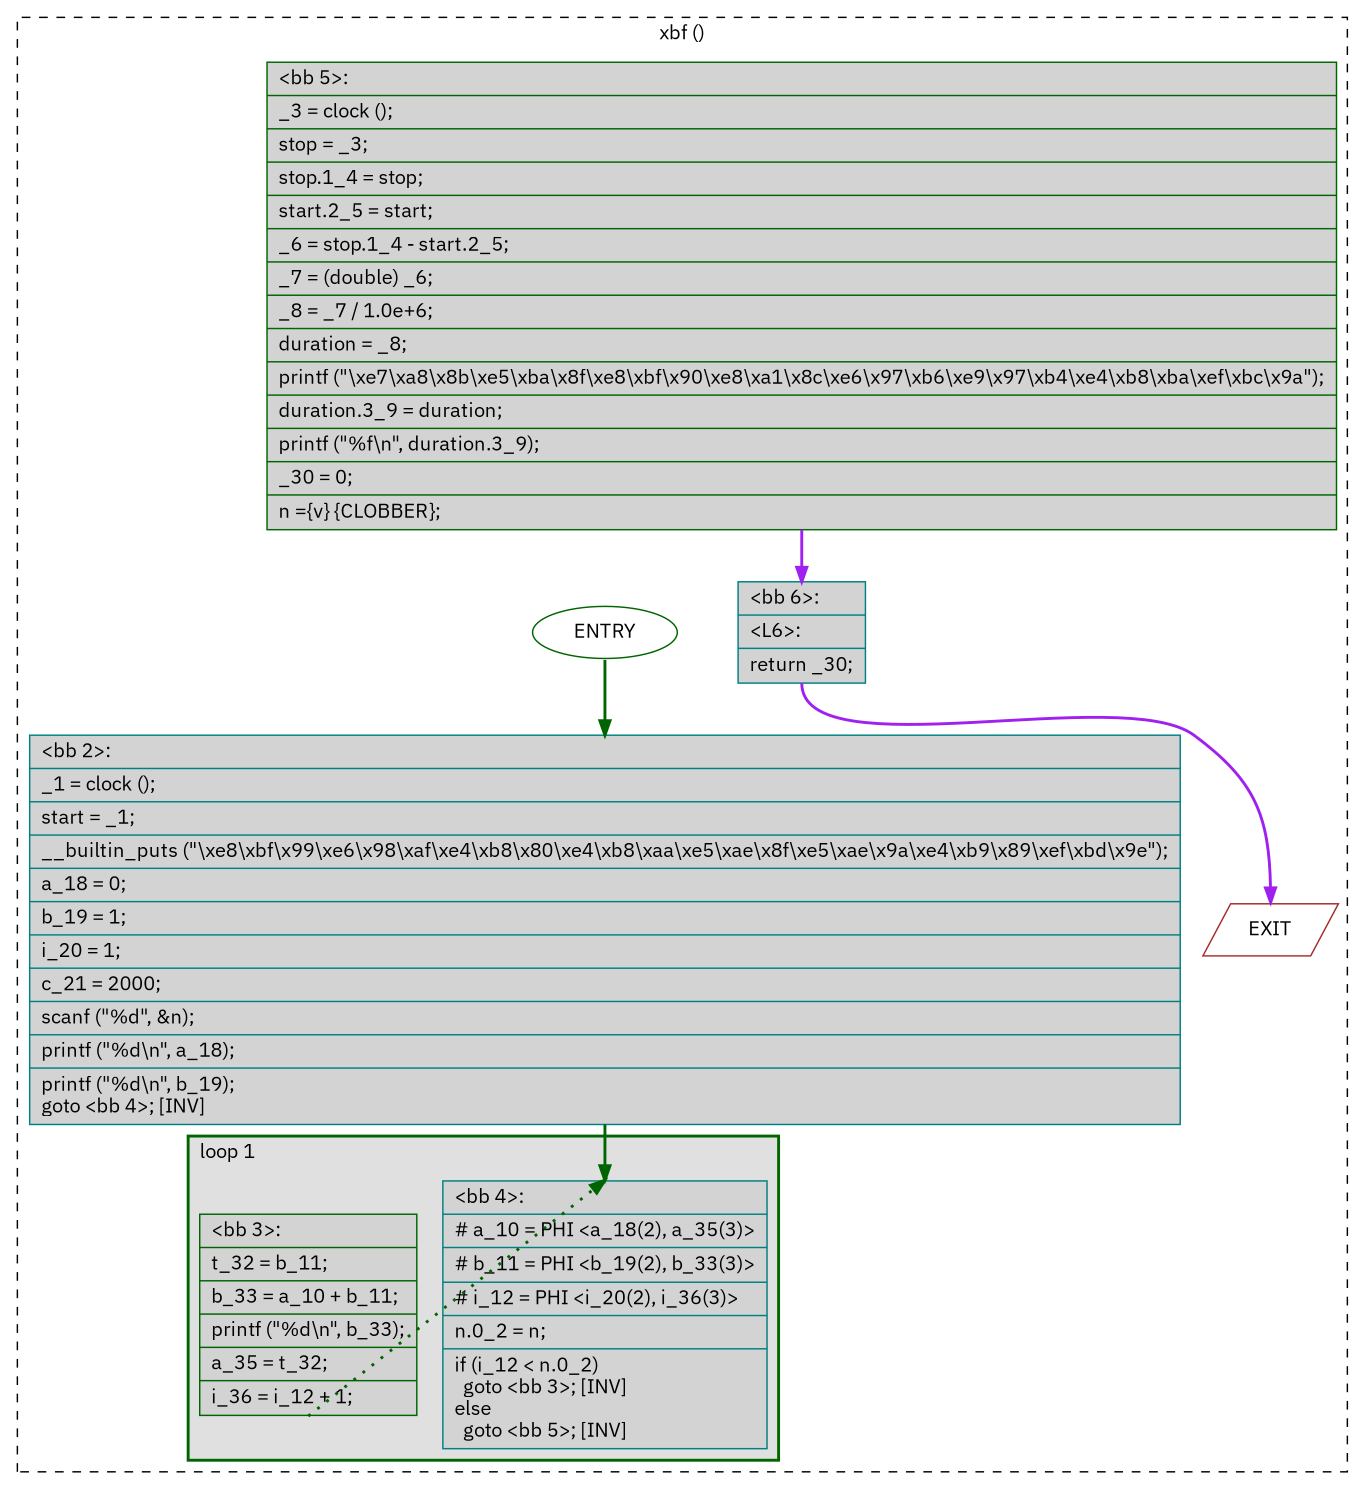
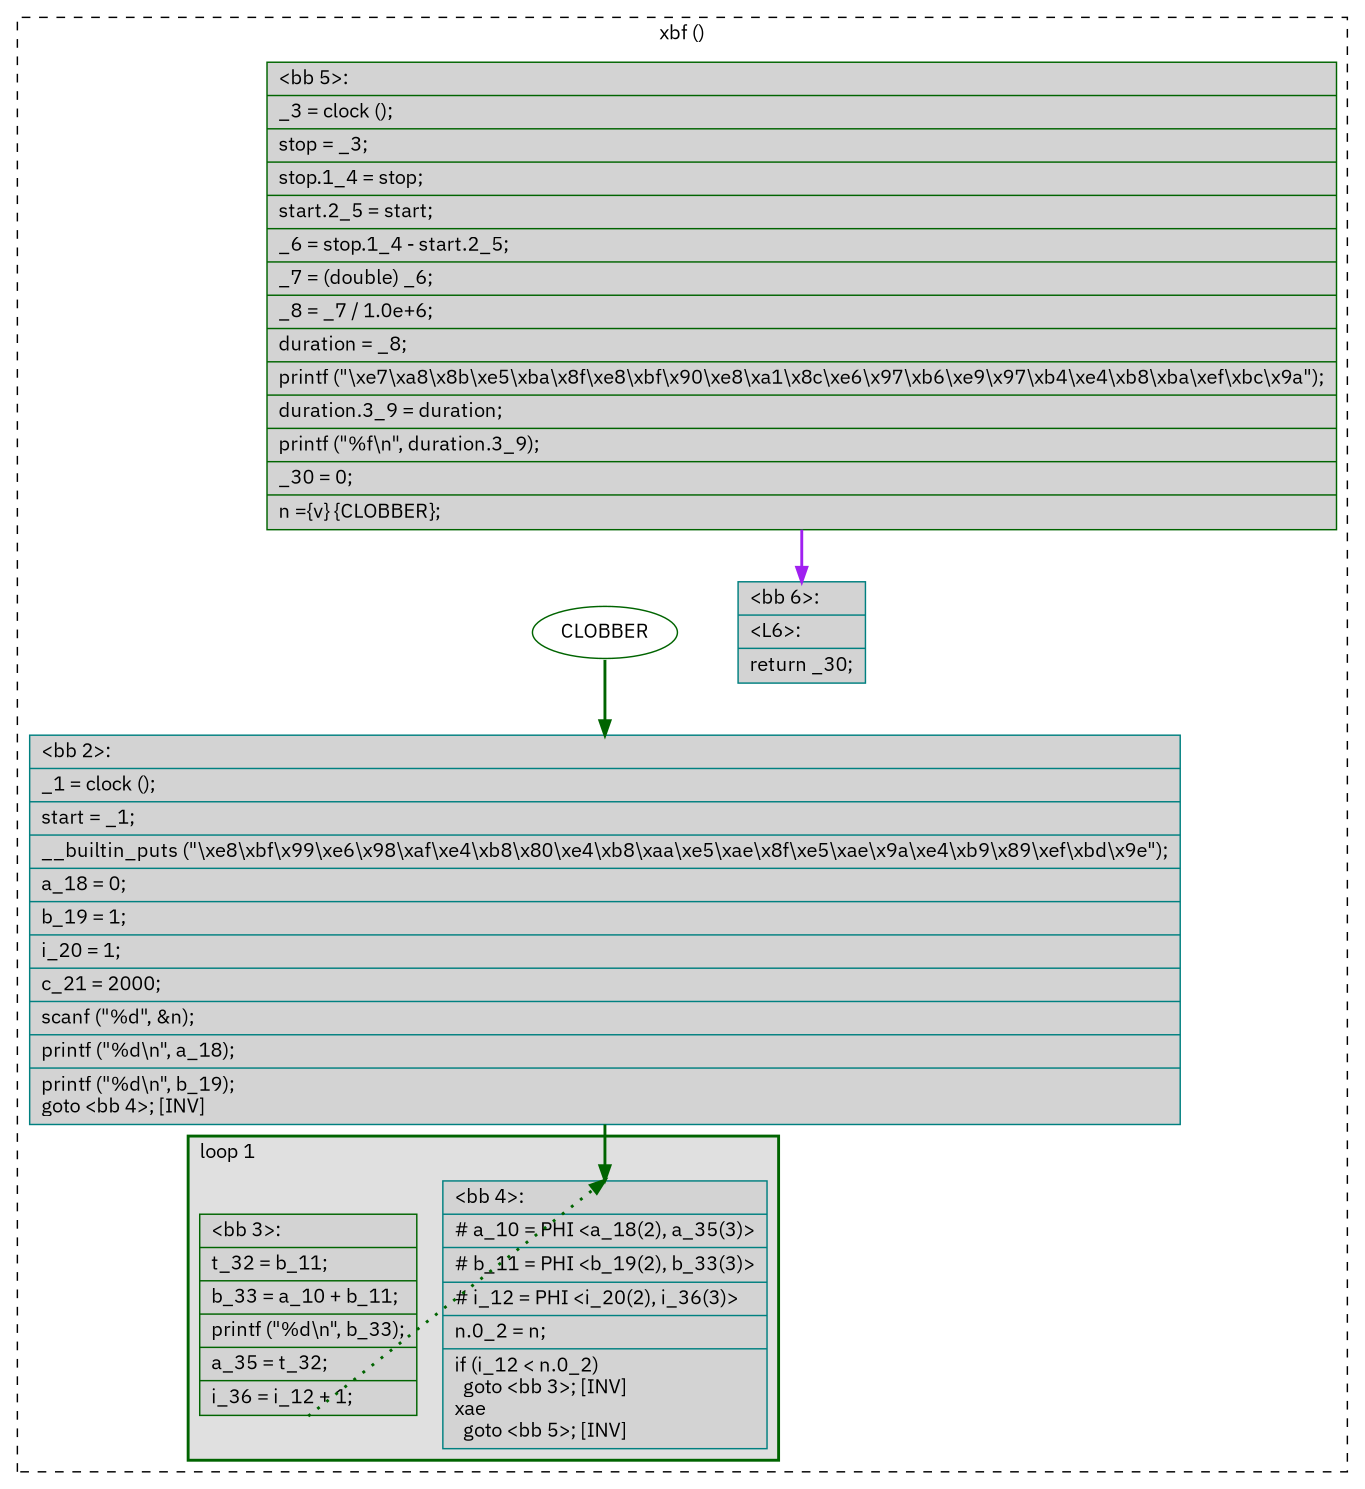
(605, 632) -> (605, 632)
(1271, 930) -> none
(473, 1409) -> (470, 1409)
